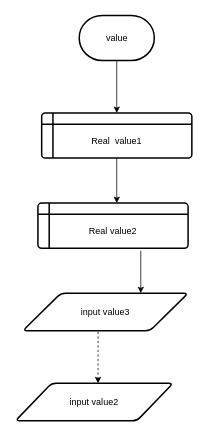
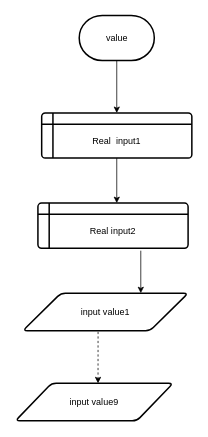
(117, 135) -> (117, 135)
(113, 225) -> (113, 225)
(105, 312) -> (105, 312)
(94, 402) -> (94, 402)
